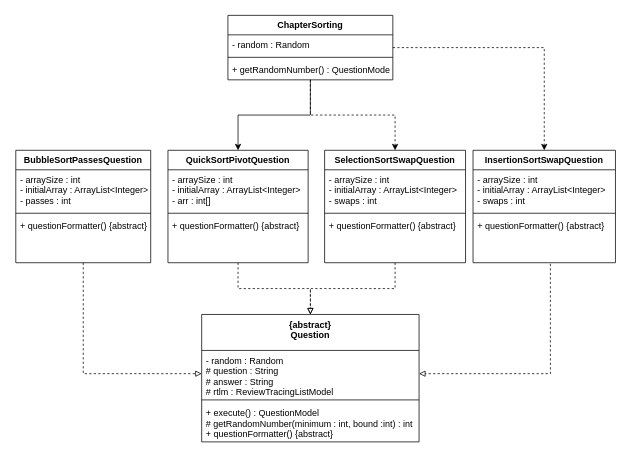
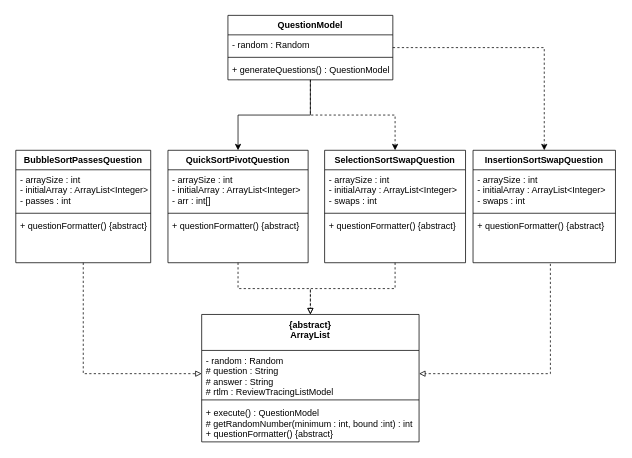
(310, 26) -> (310, 26)
(313, 71) -> (317, 71)
(310, 325) -> (310, 325)
